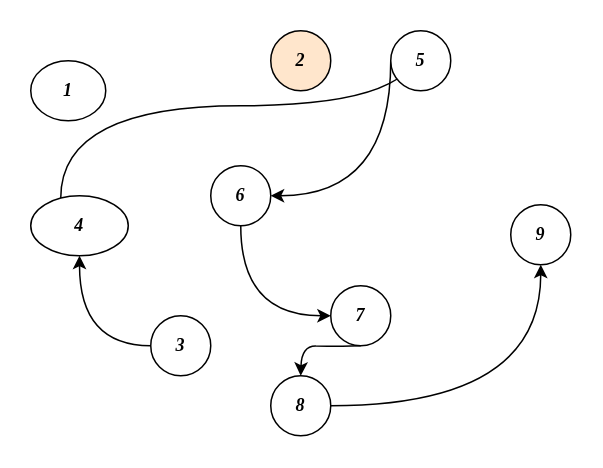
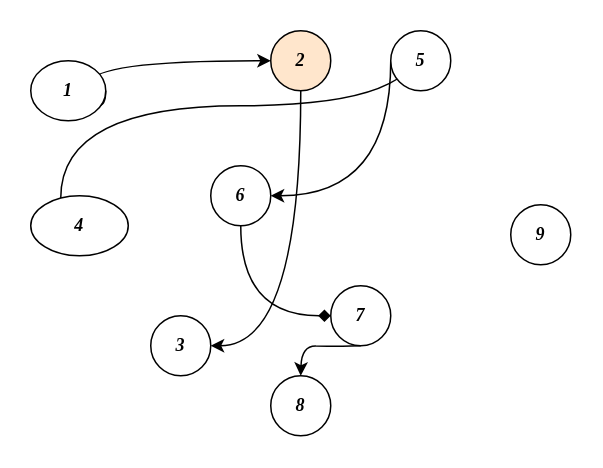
none -> (178, 63)
none -> (292, 232)
(319, 316) -> (318, 316)
(96, 324) -> none
(468, 383) -> none
